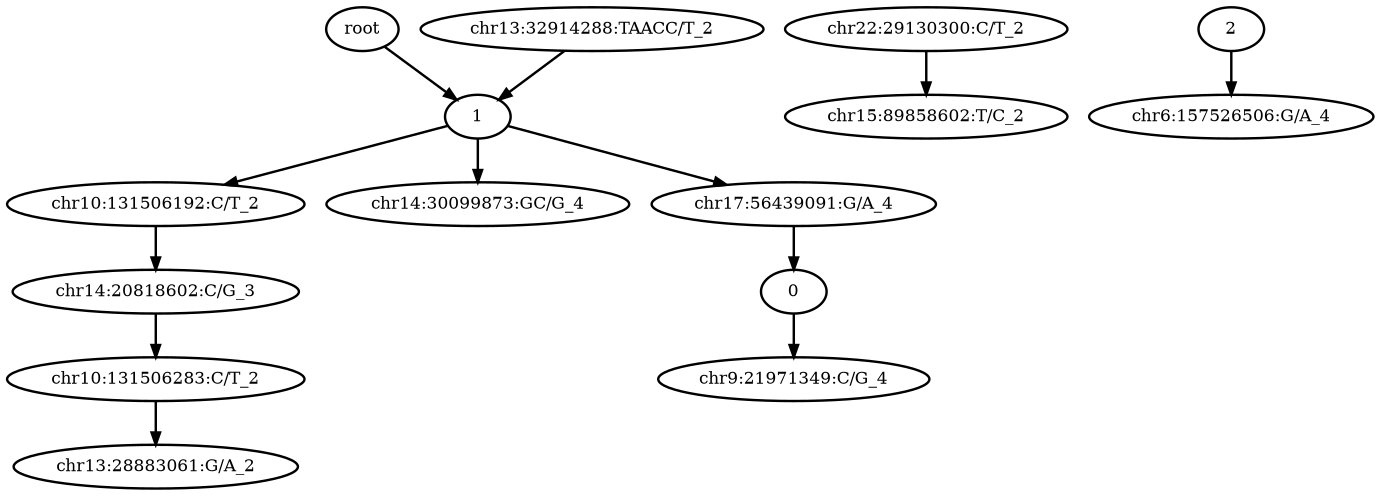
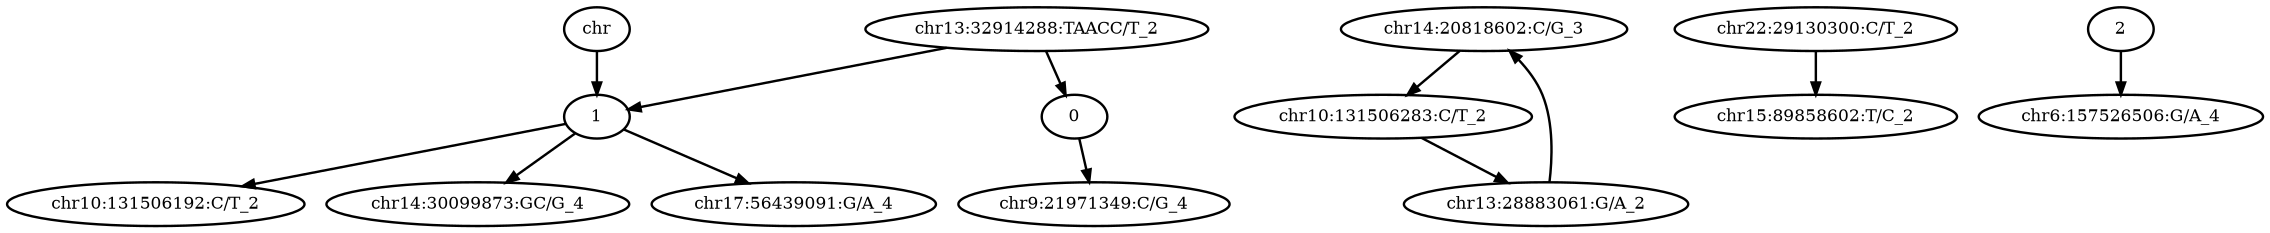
(362, 29) -> (597, 29)
(156, 242) -> (1549, 117)
(794, 242) -> (1053, 68)
